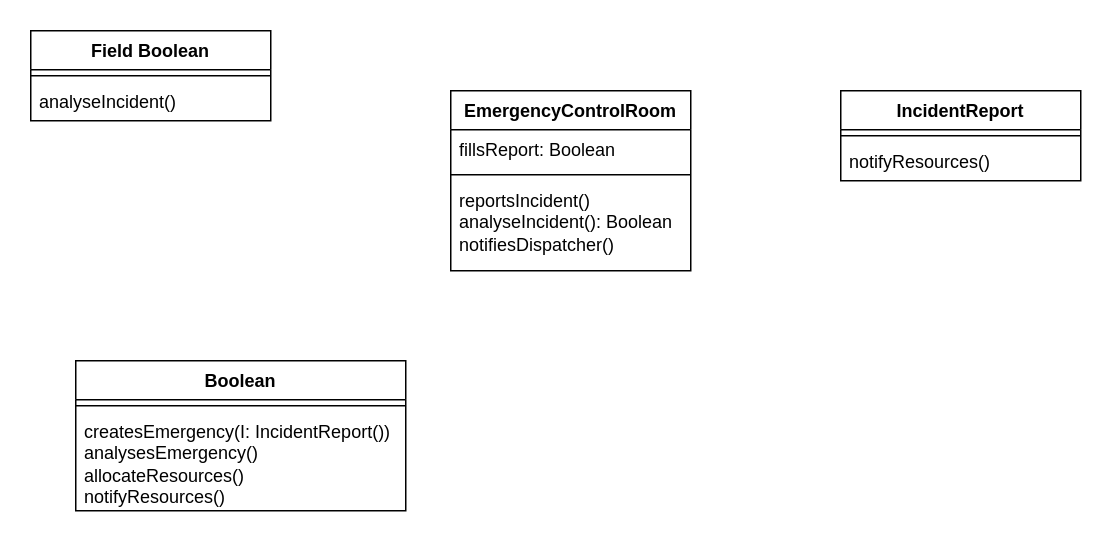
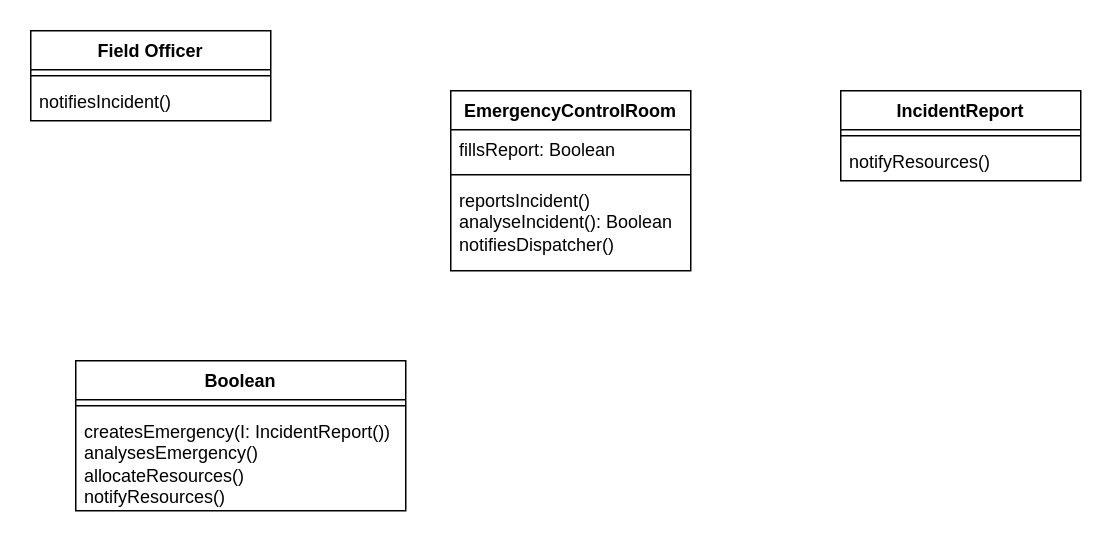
(151, 52) -> (151, 52)
(121, 103) -> (123, 103)
